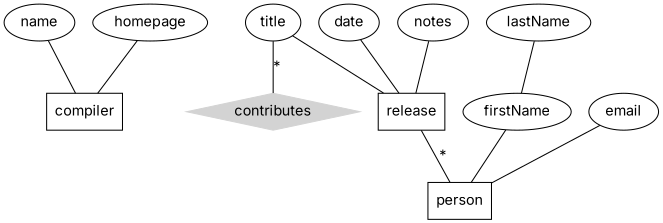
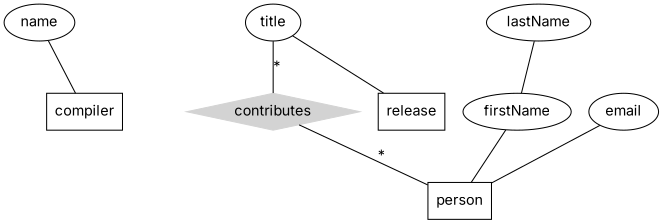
(150, 23) -> none
(349, 23) -> none
(433, 23) -> none
(436, 156) -> (363, 155)
